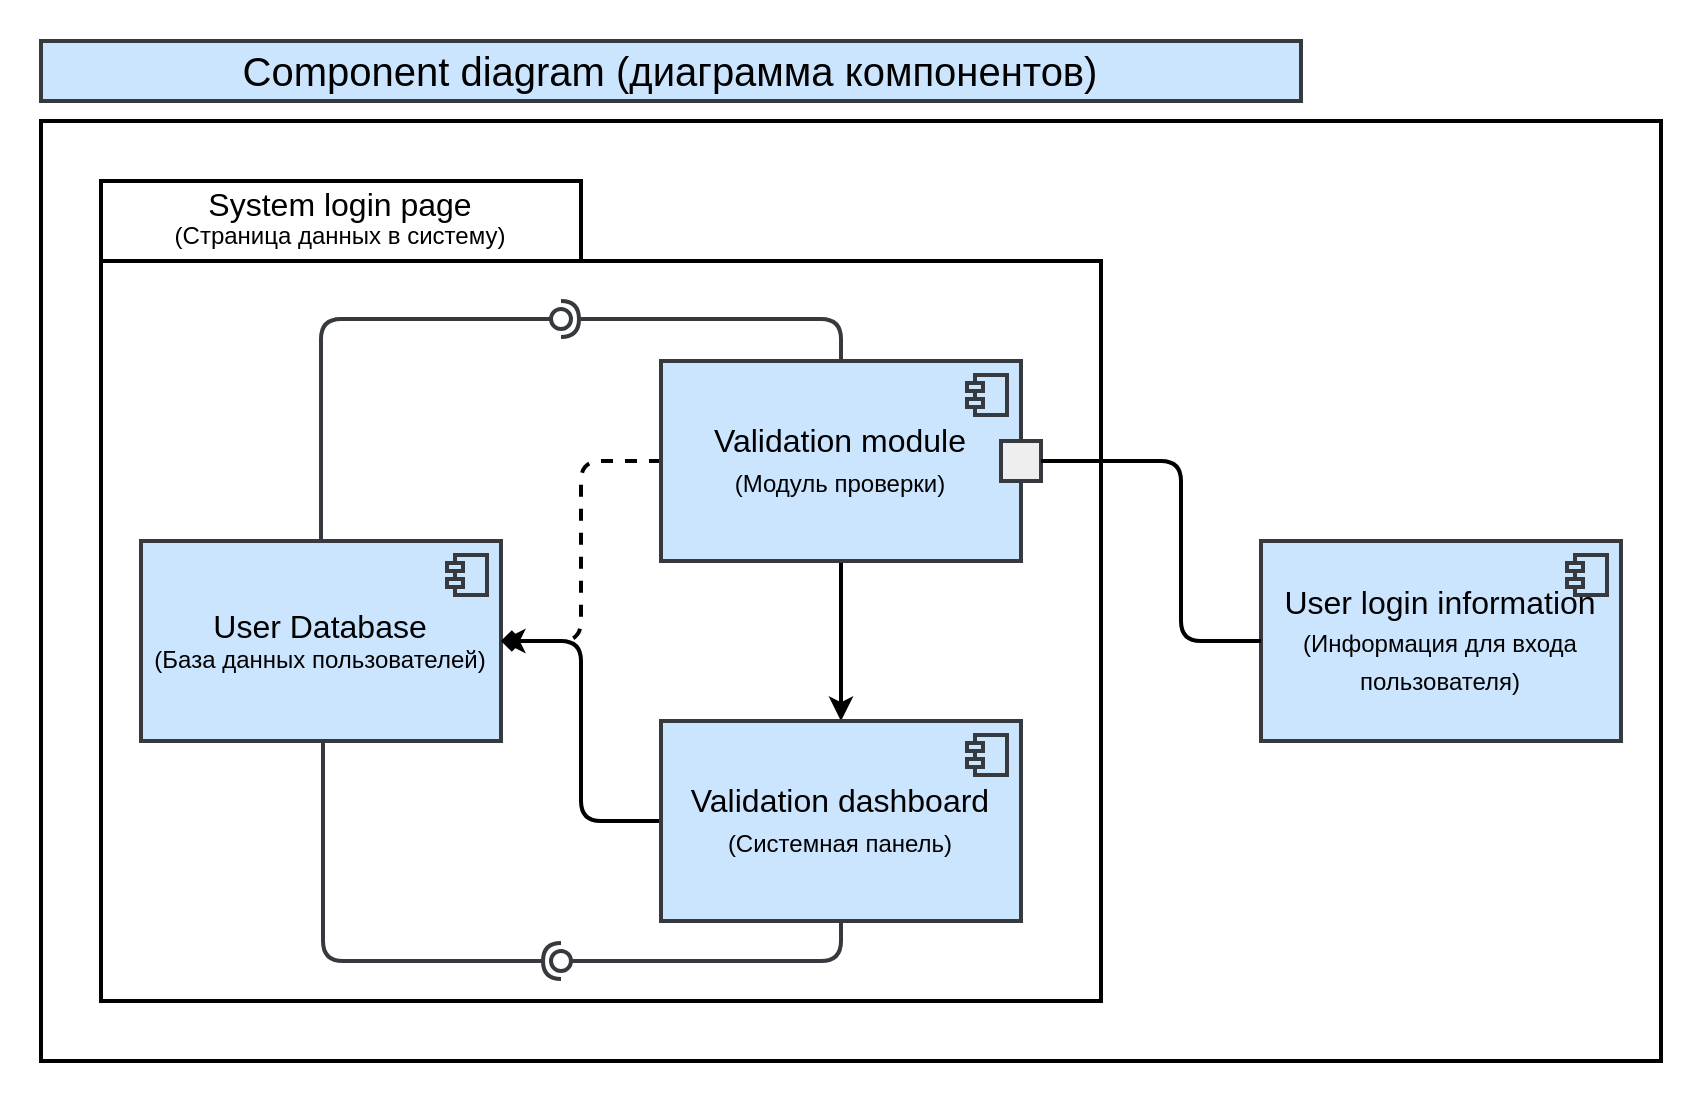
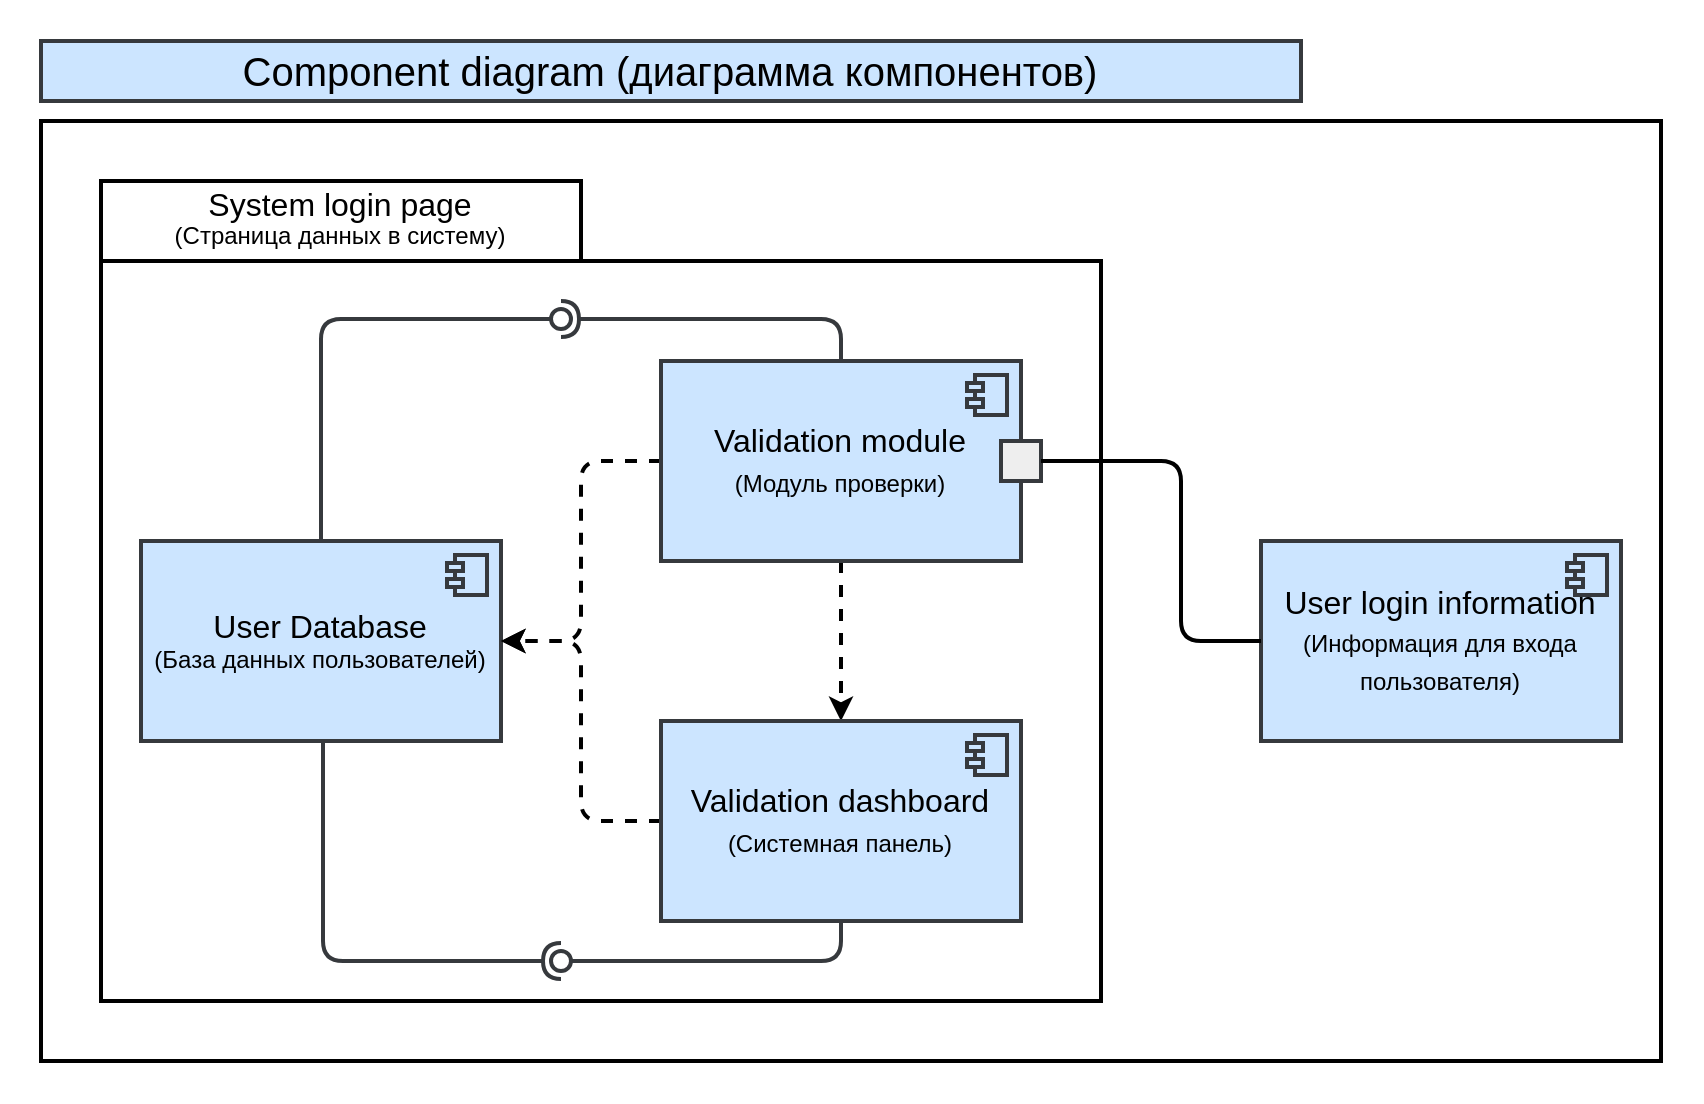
(841, 578) -> (841, 578)
(573, 639) -> (573, 639)
(587, 817) -> (587, 817)
